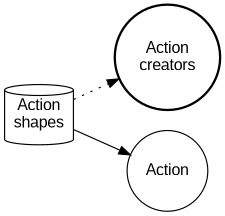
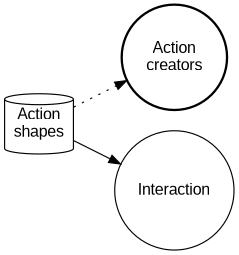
(167, 171) -> (174, 190)
